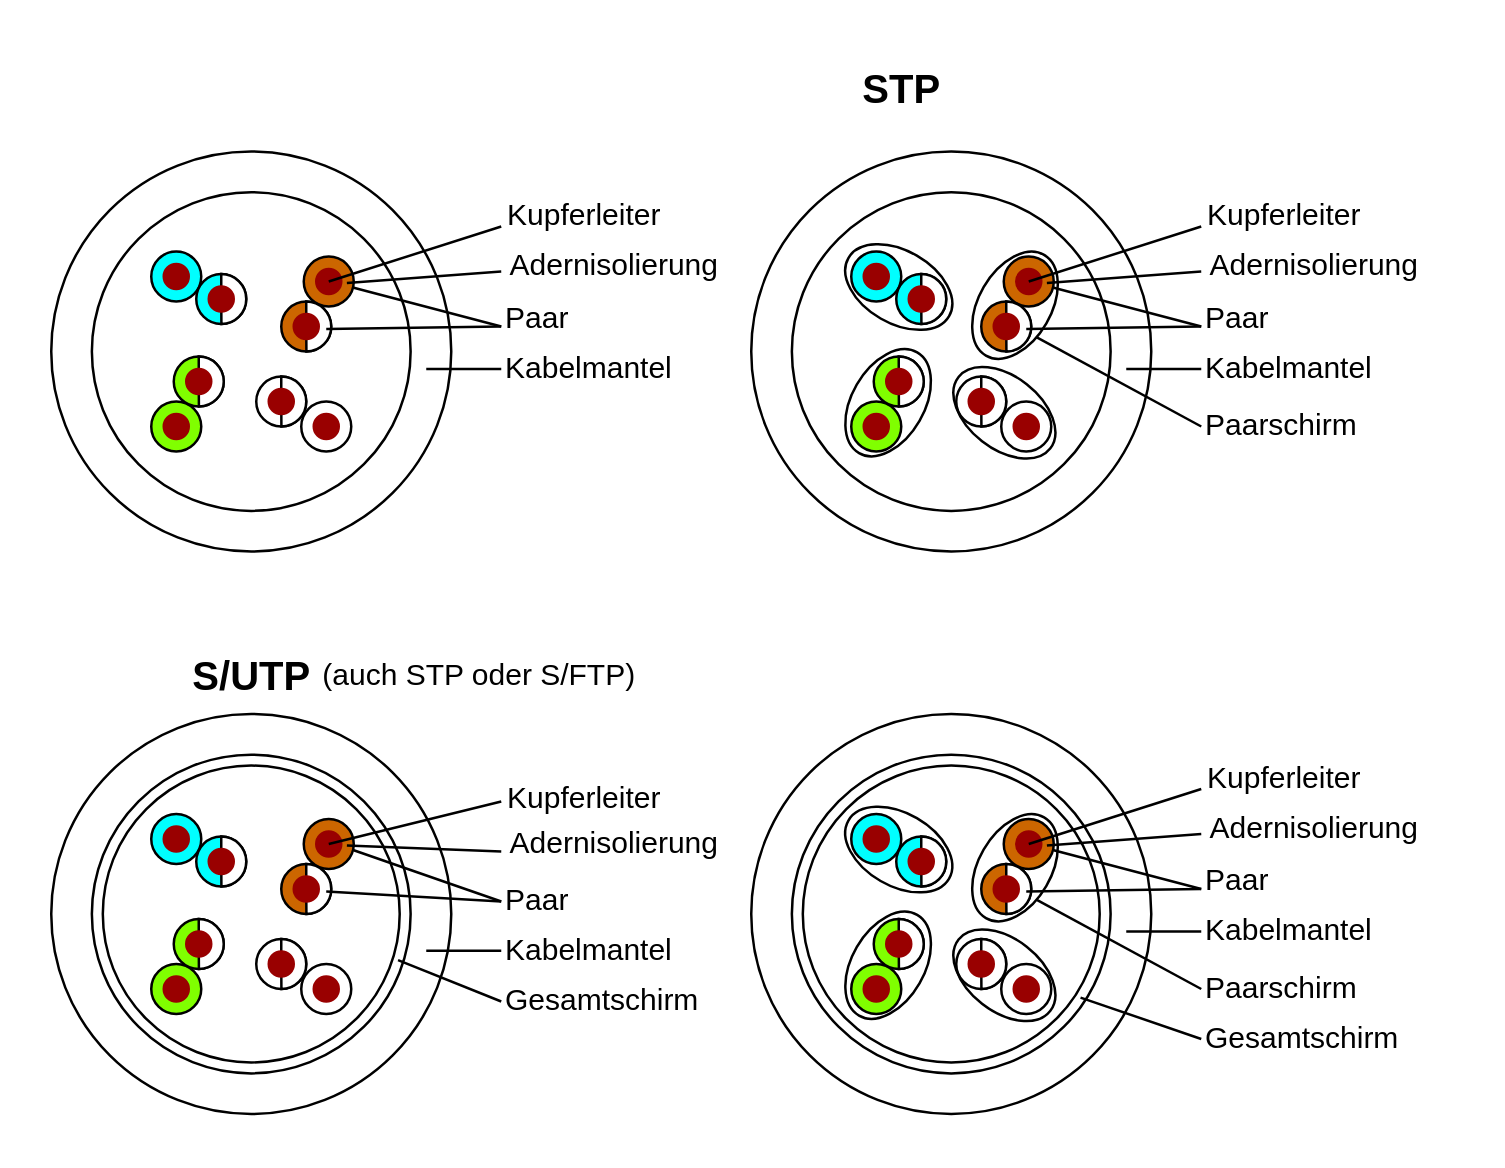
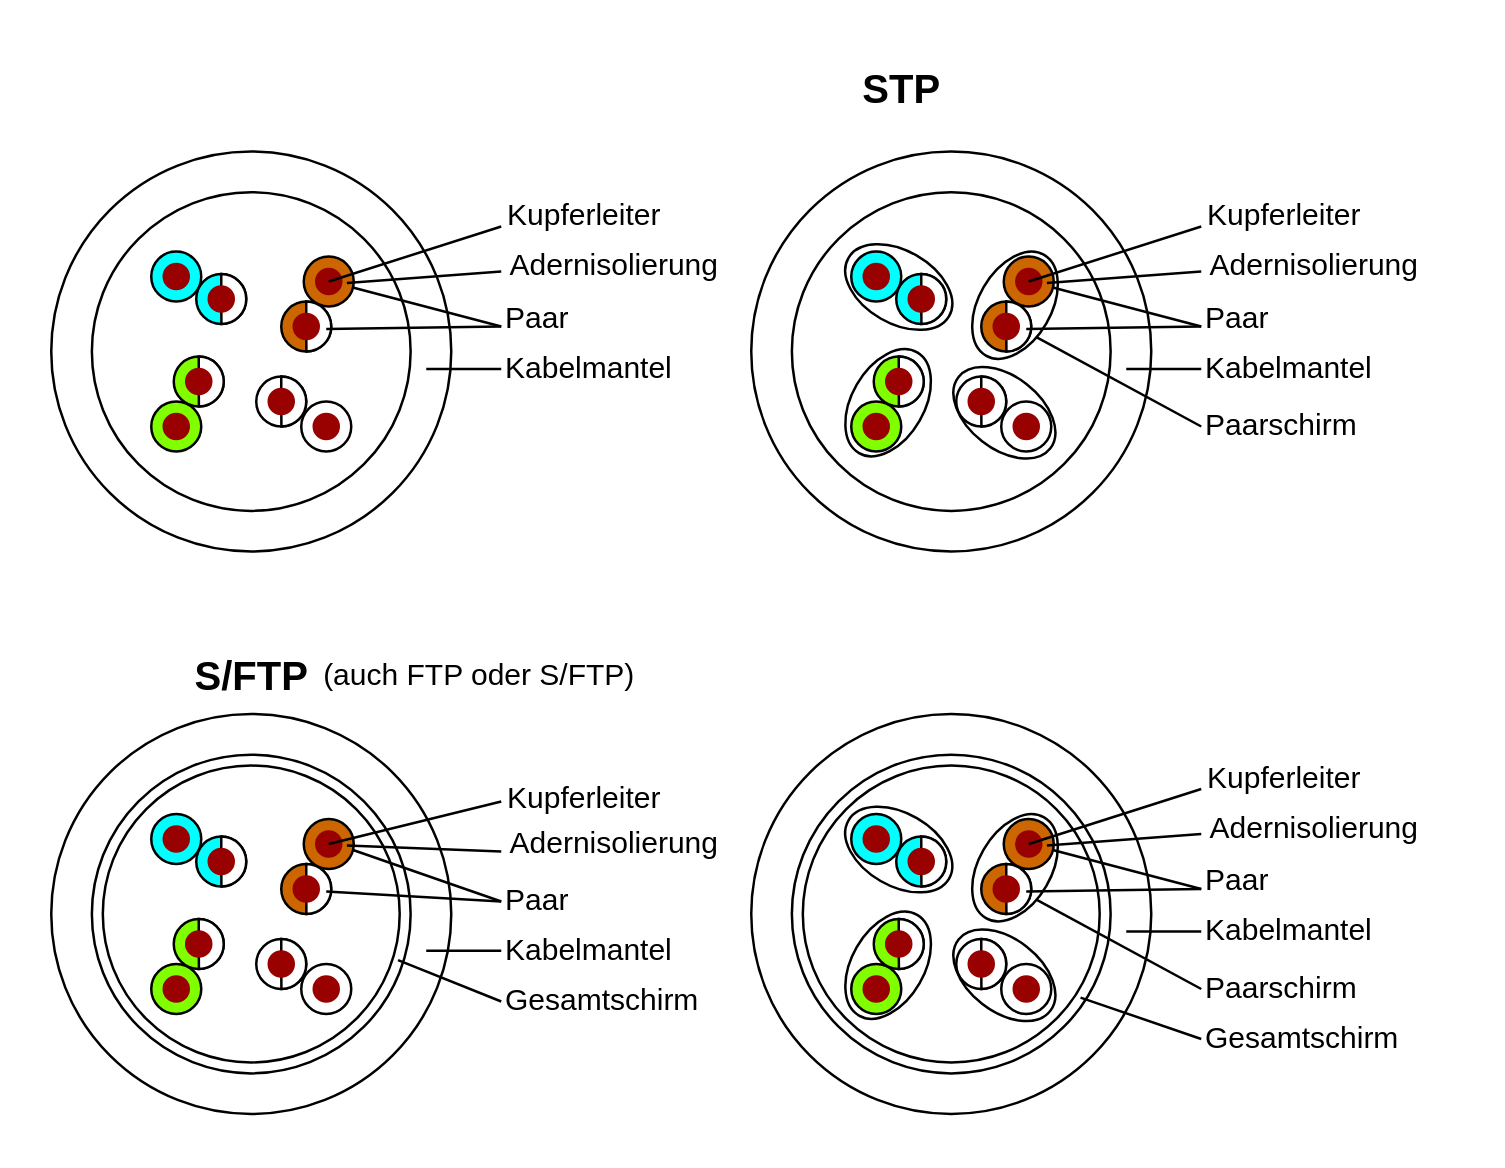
(253, 676) -> (253, 676)
(480, 676) -> (480, 676)
